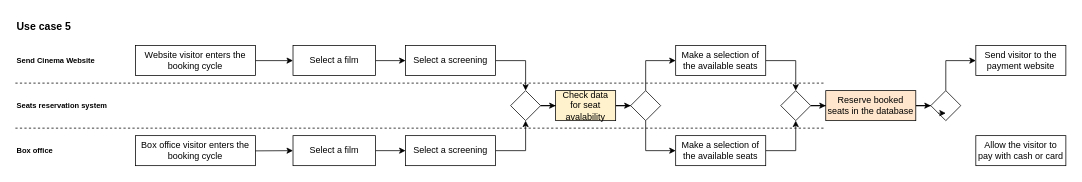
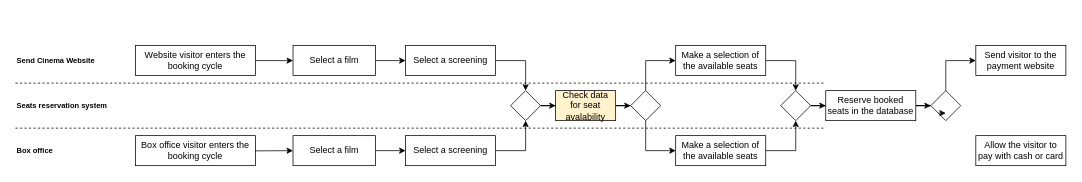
(60, 27) -> none
(870, 105) -> (870, 105)
